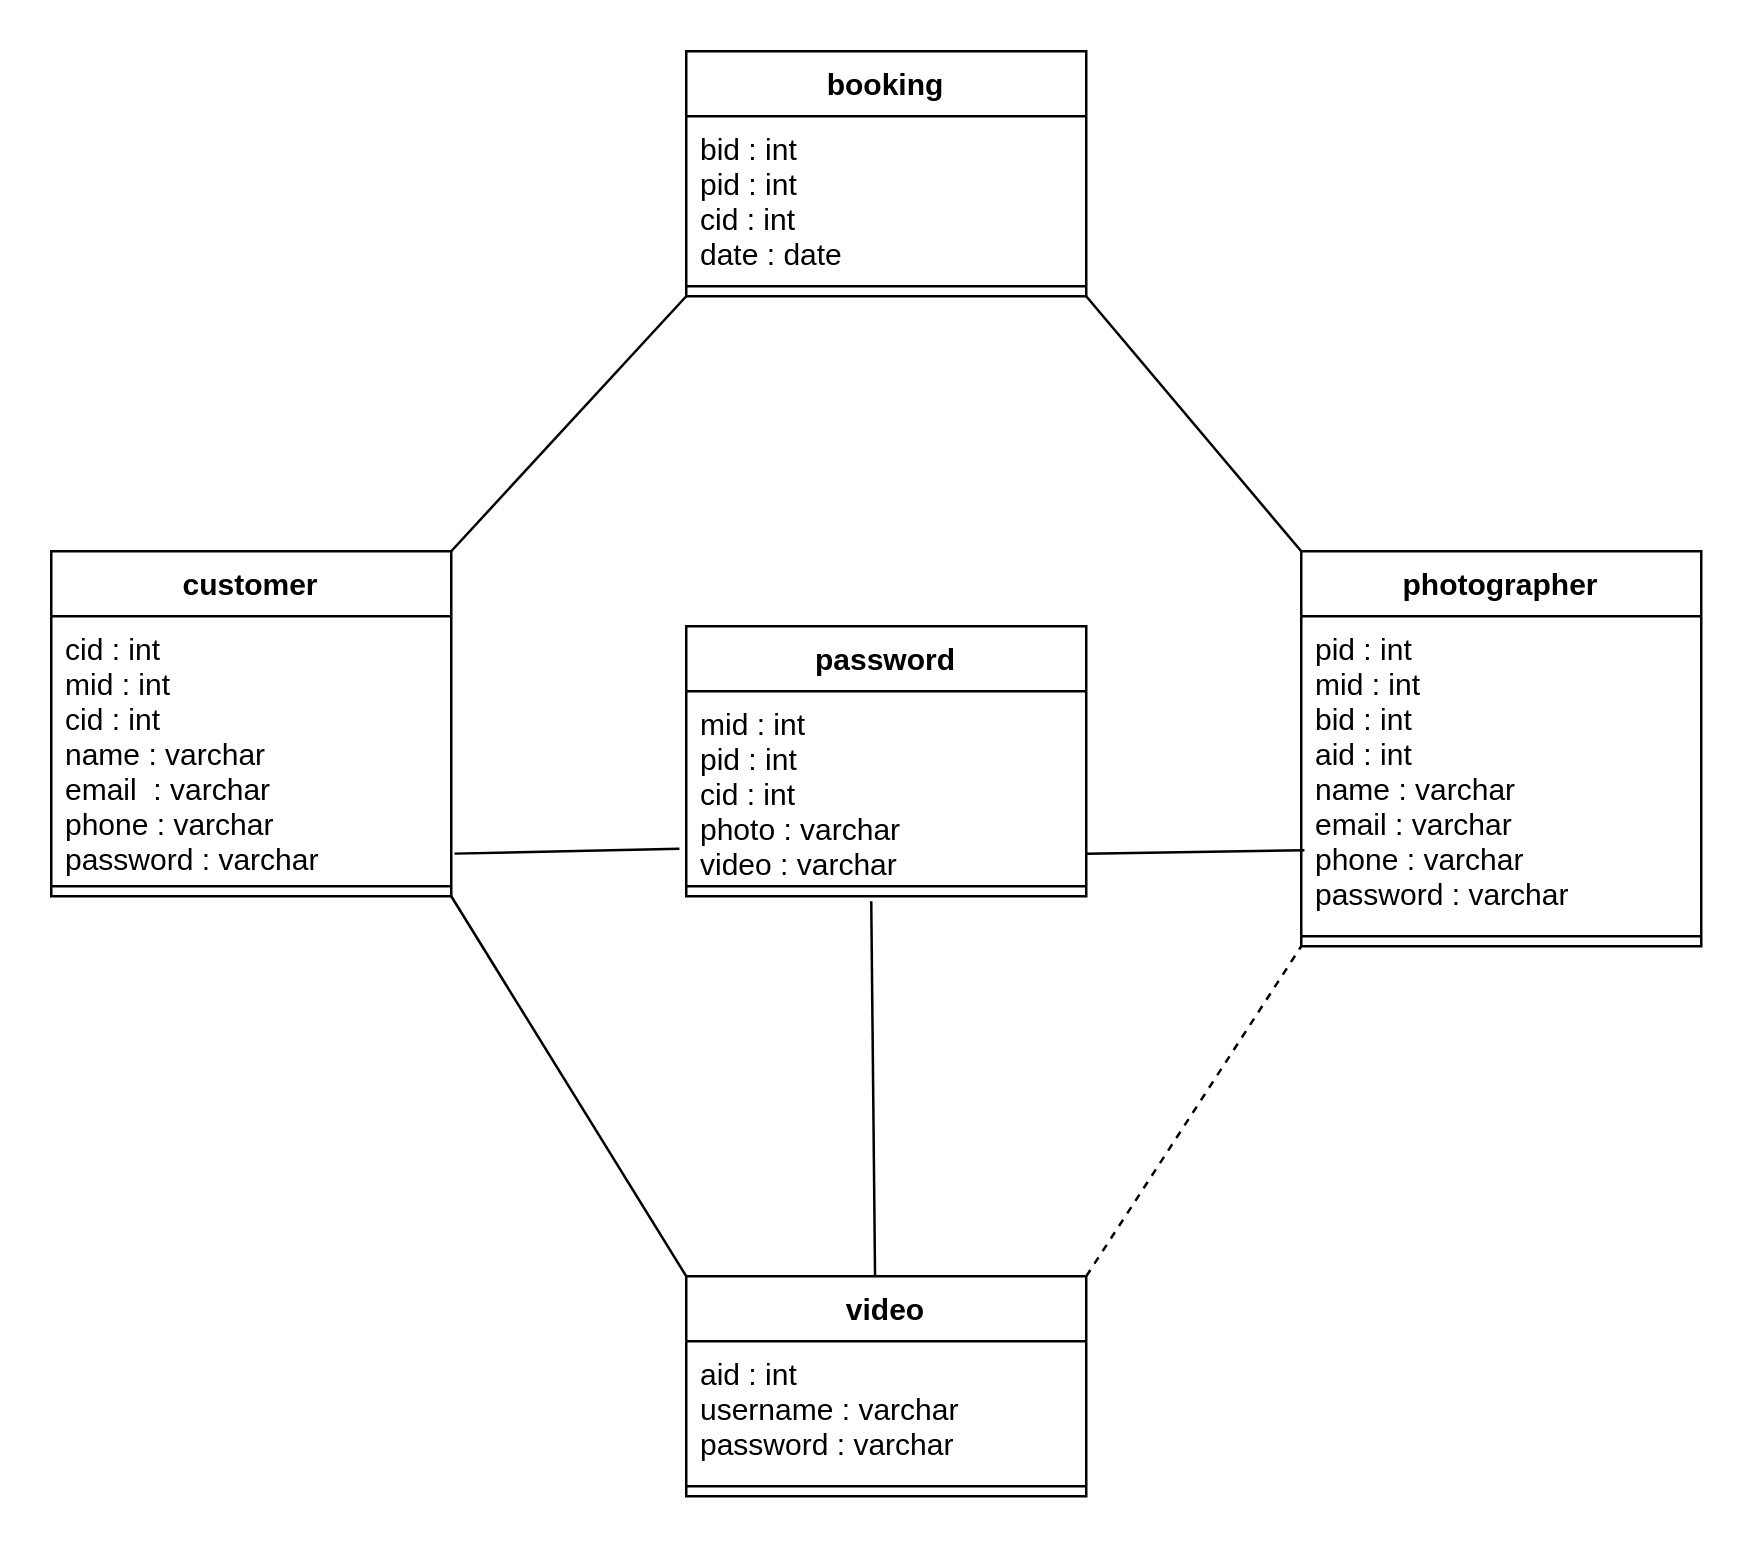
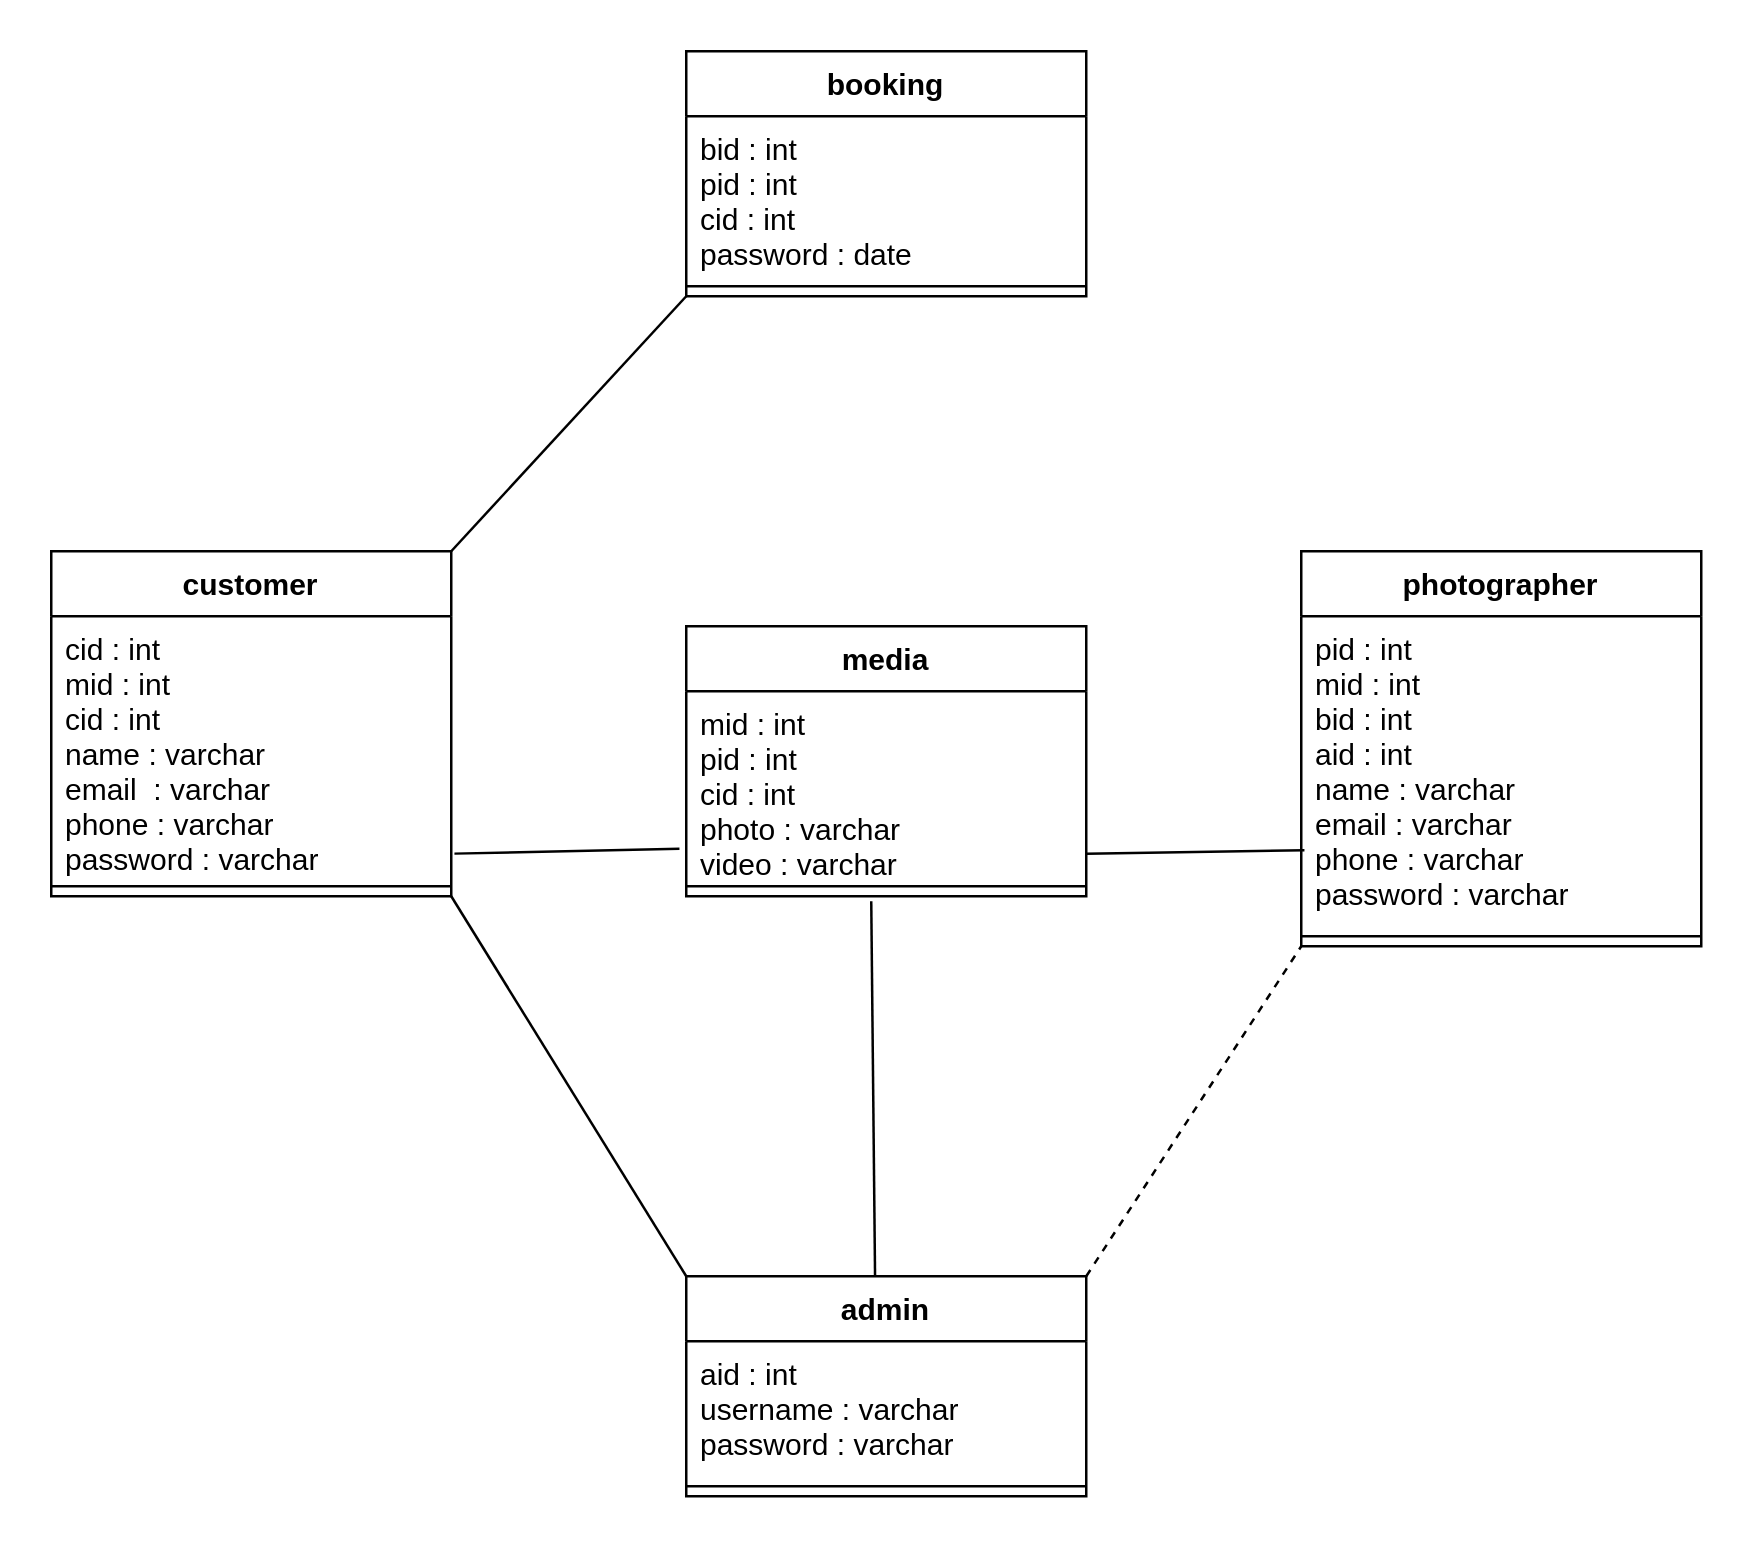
(756, 150) -> (756, 150)
(1194, 424) -> none
(885, 660) -> (885, 660)
(885, 1310) -> (885, 1310)
